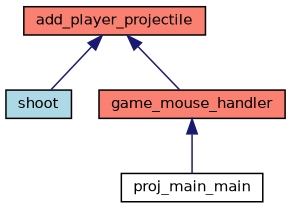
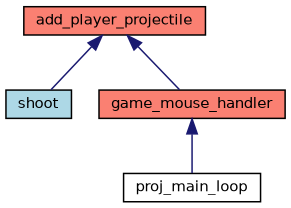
(192, 188) -> (192, 188)
